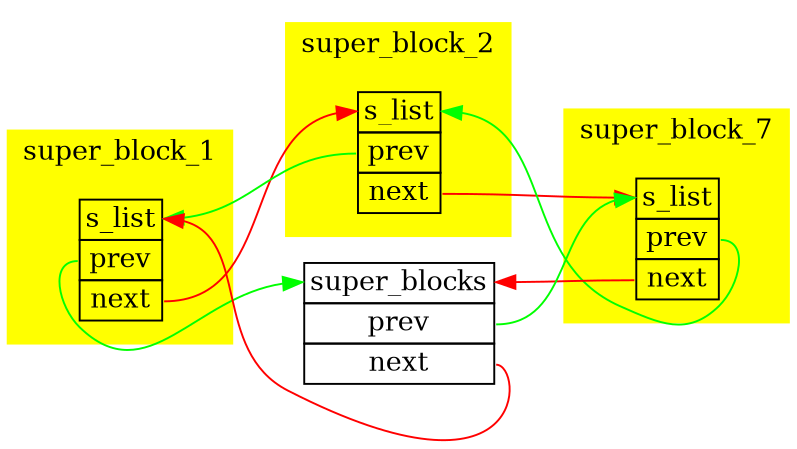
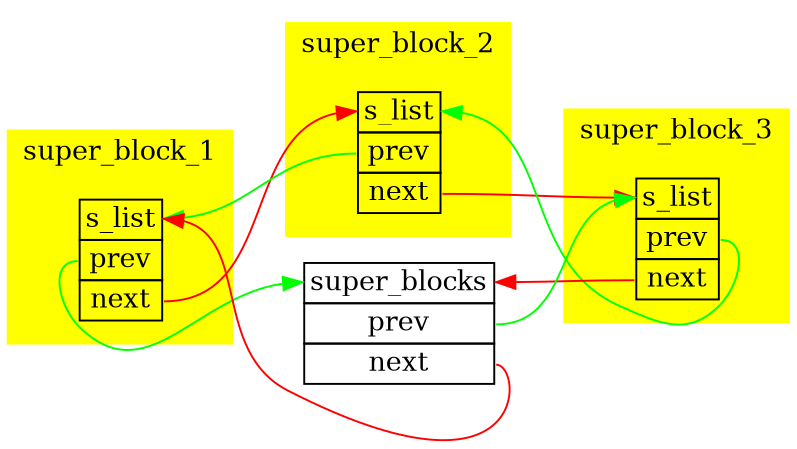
(677, 131) -> (677, 131)
